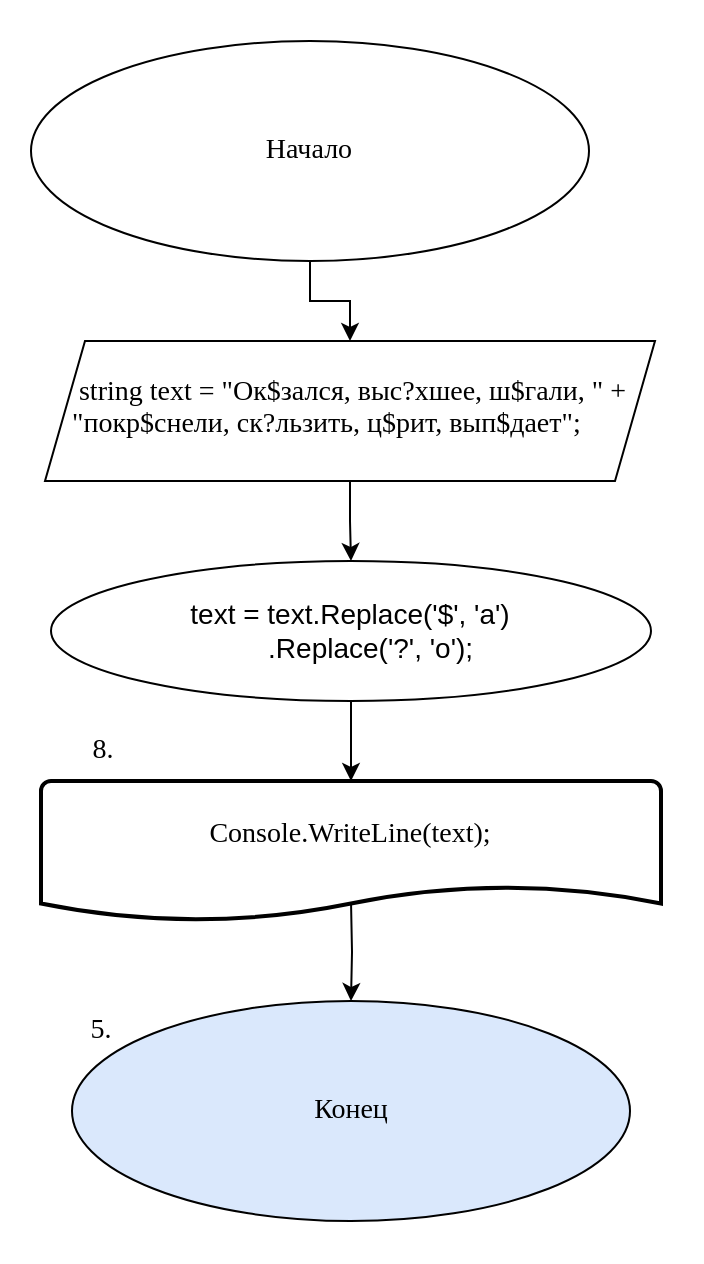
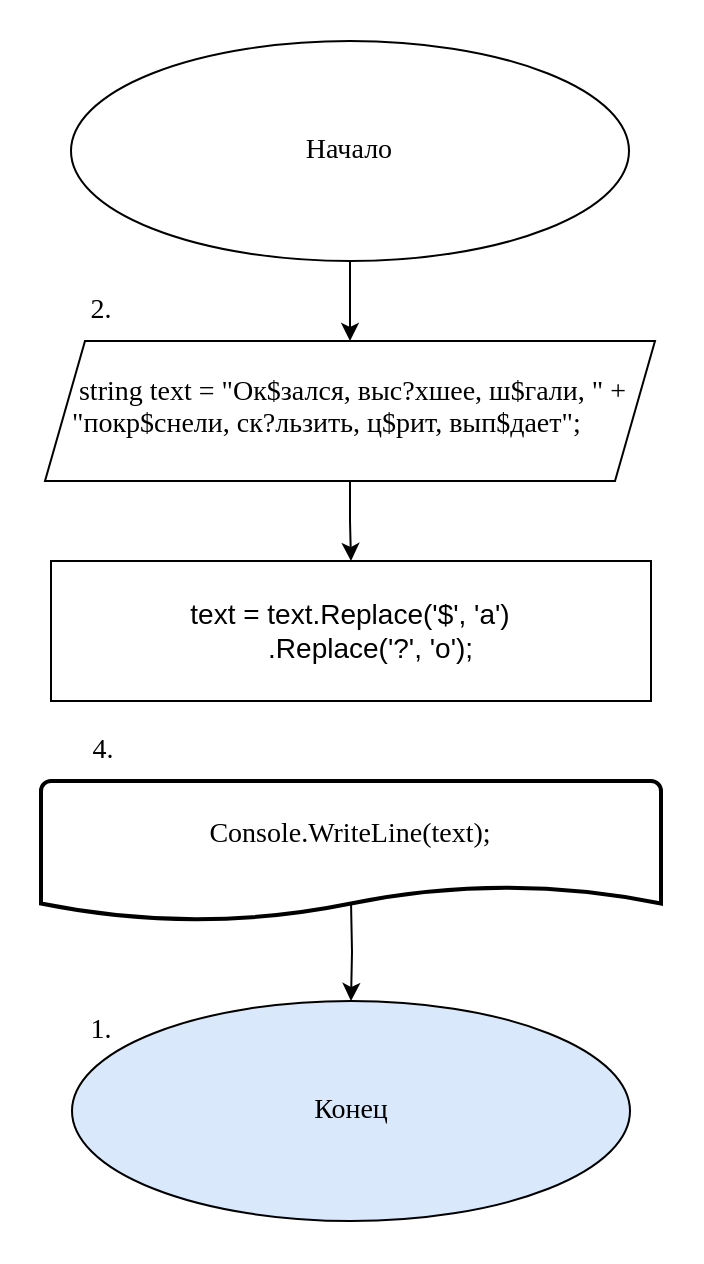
(310, 151) -> (350, 151)
none -> (101, 311)
(351, 631) -> (351, 631)
(351, 734) -> none
(104, 751) -> (104, 751)
(102, 1031) -> (102, 1031)
